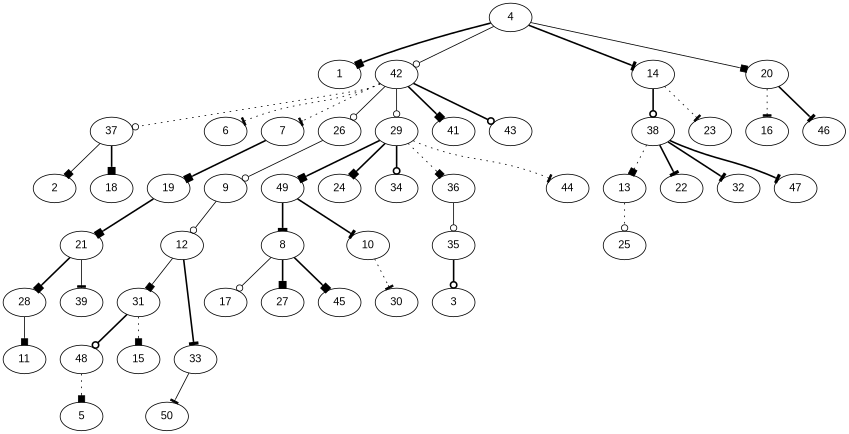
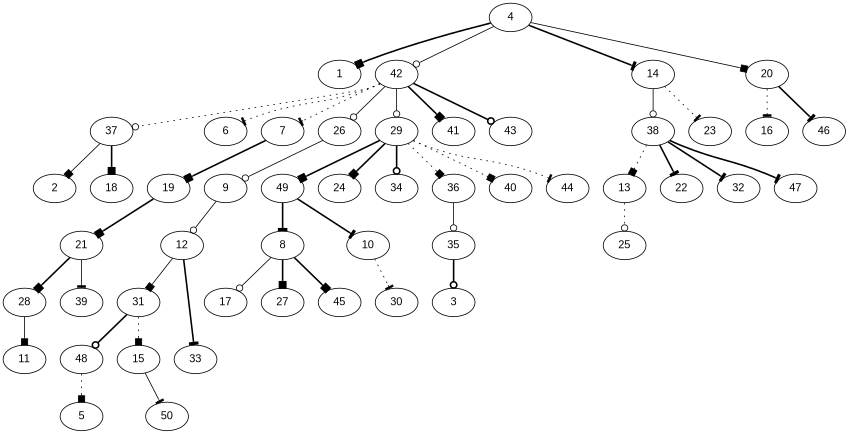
(653, 100) -> (653, 100)
none -> (511, 188)
(182, 386) -> (152, 386)
